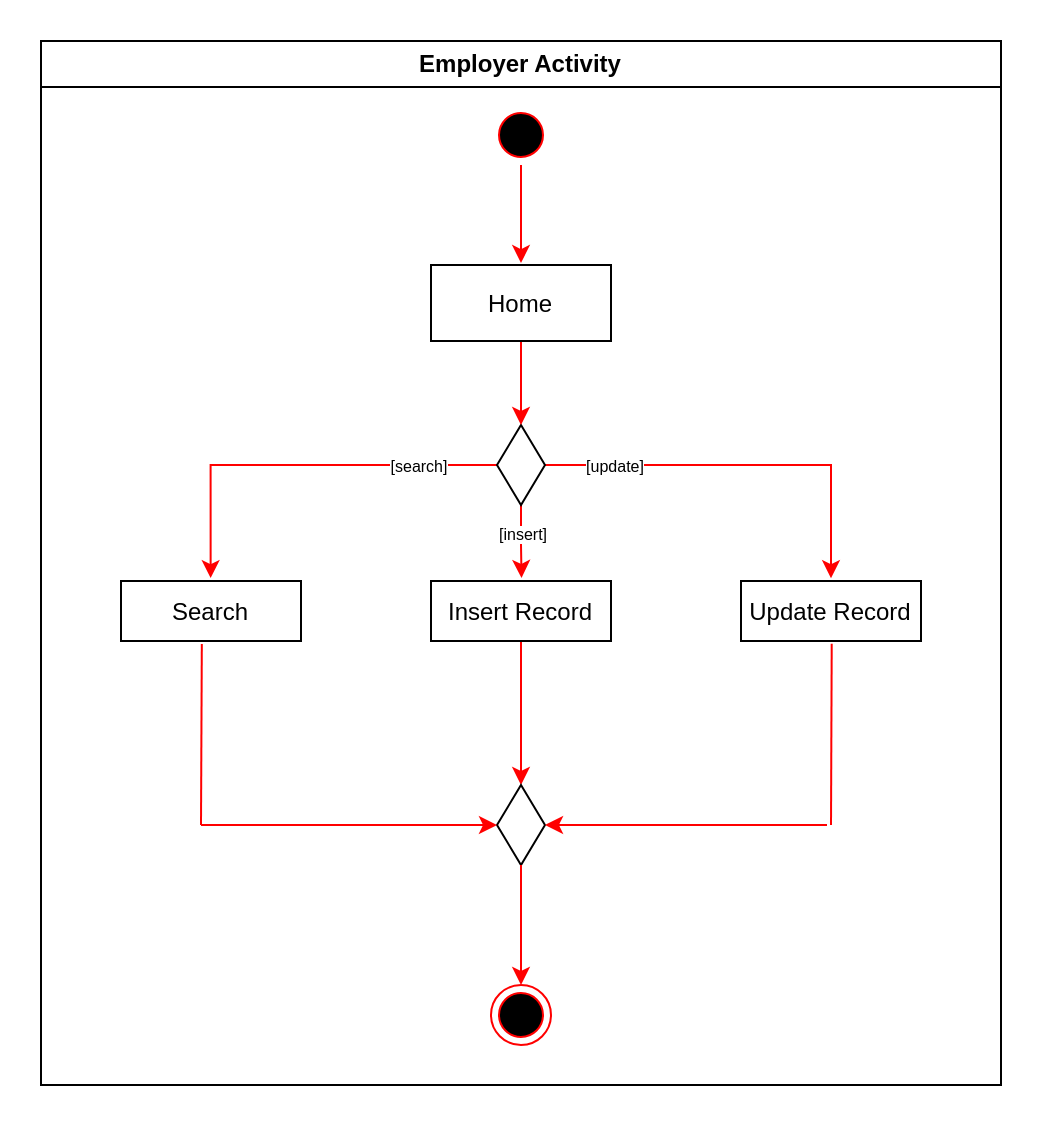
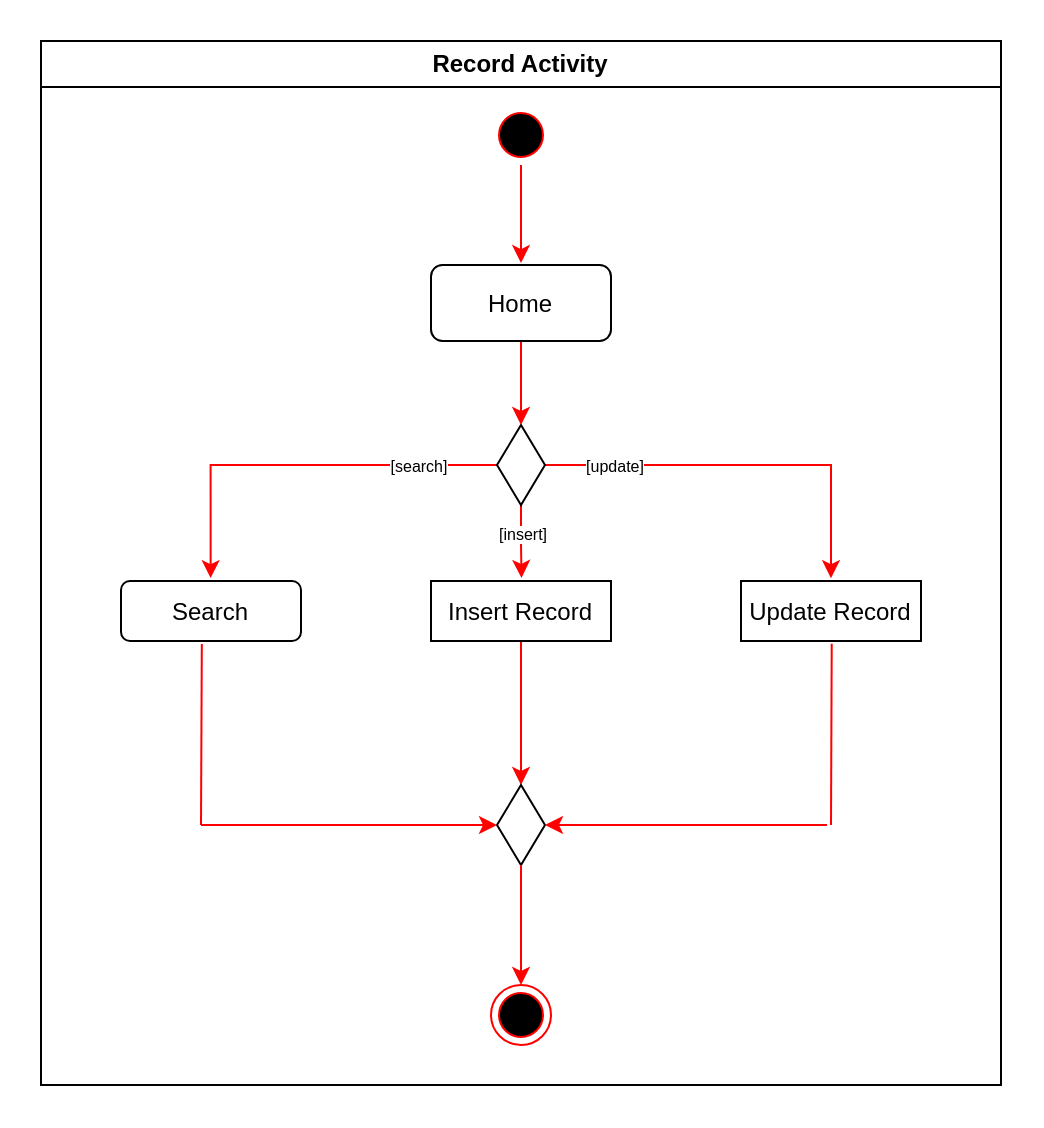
(521, 65) -> (521, 65)
(521, 303) -> (521, 303)
(211, 611) -> (211, 611)
